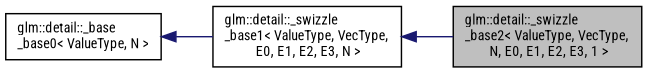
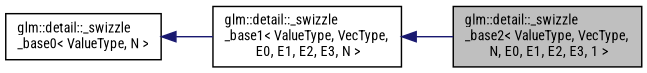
(83, 37) -> (83, 37)
